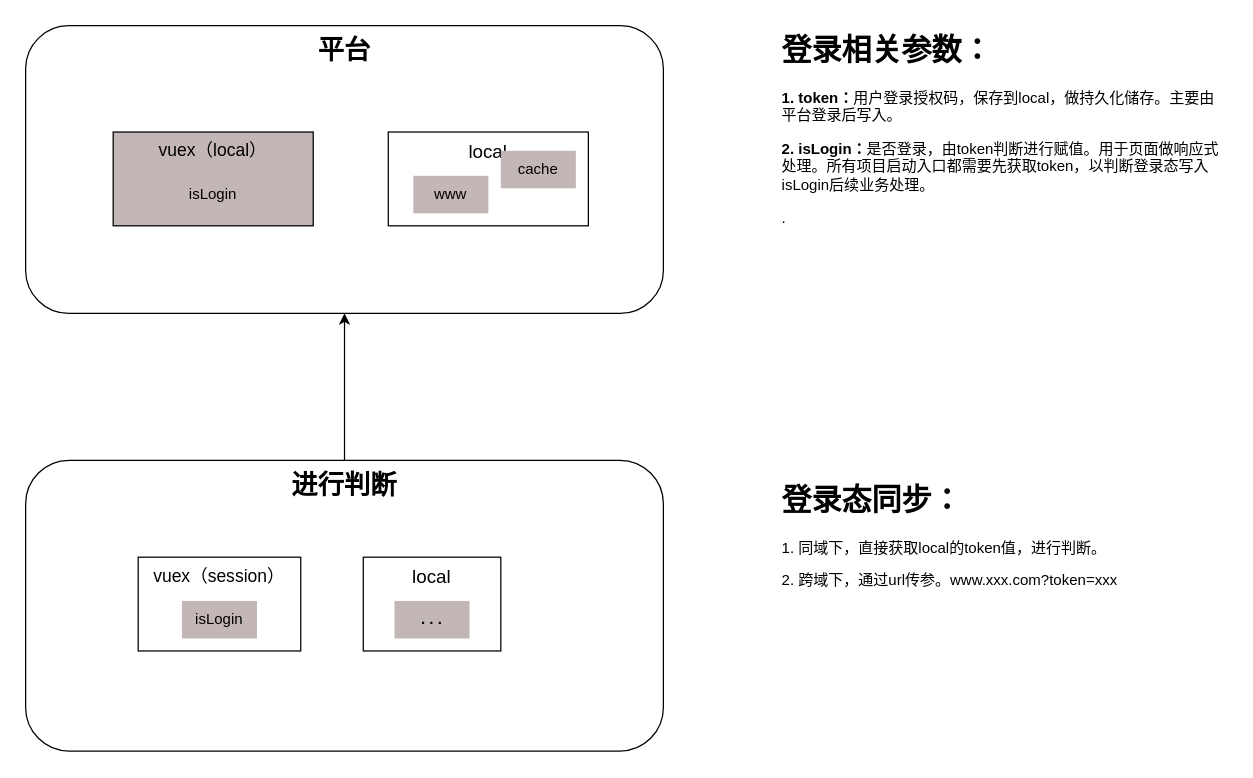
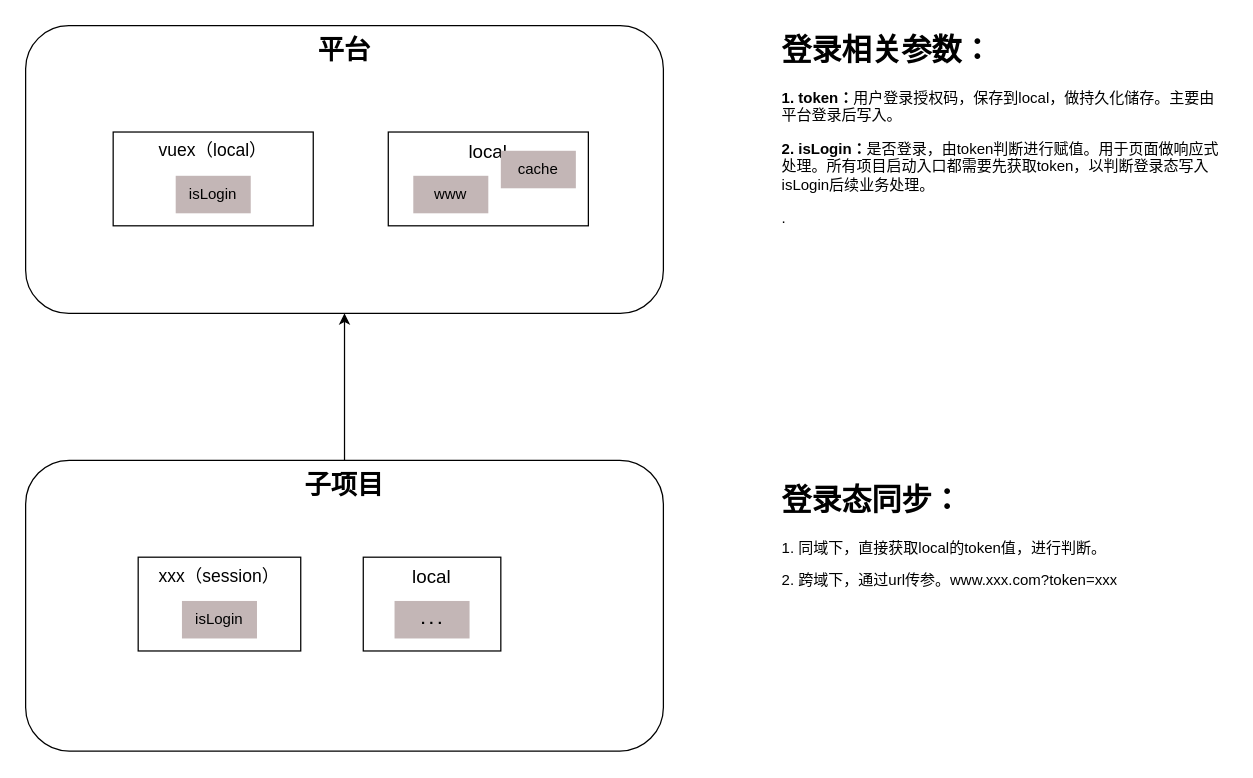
(213, 151) -> (213, 151)
(344, 485) -> (344, 485)
(219, 576) -> (219, 576)
